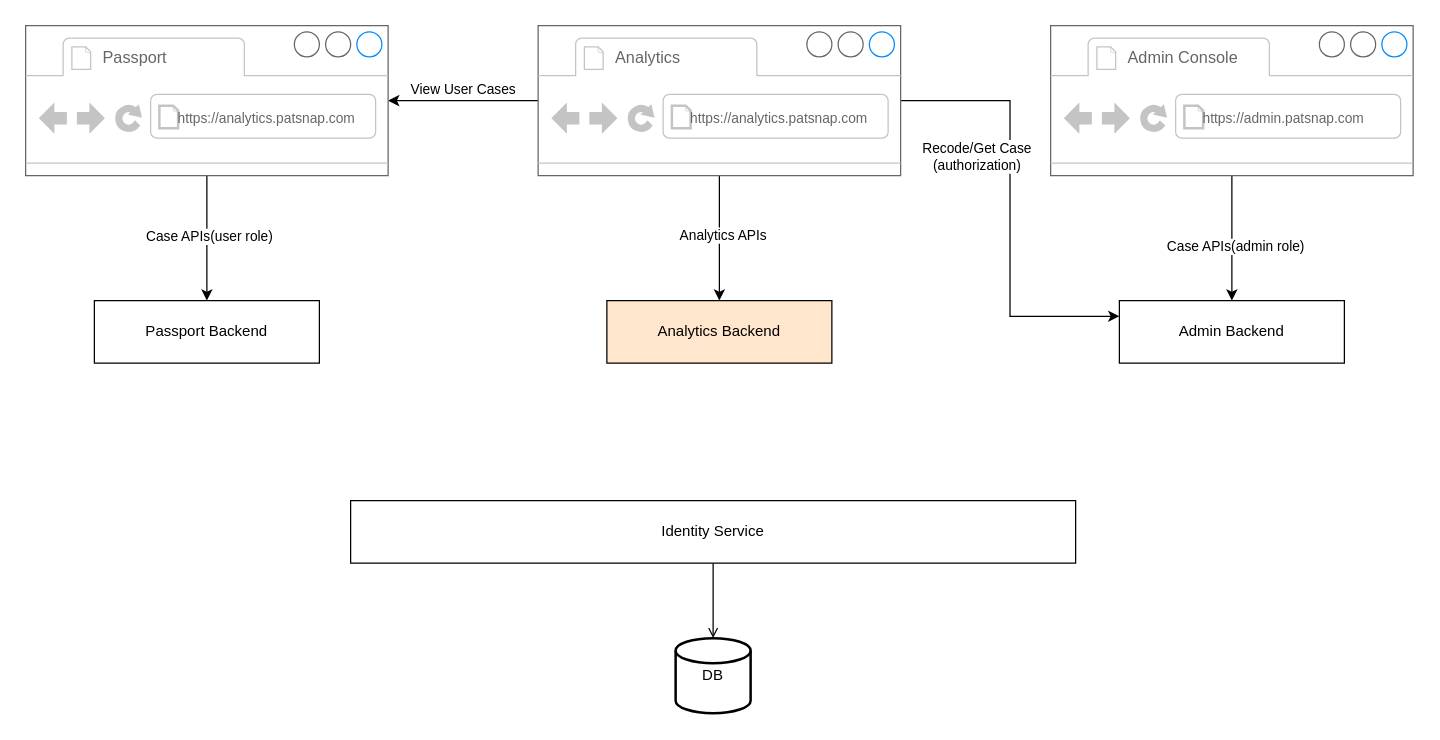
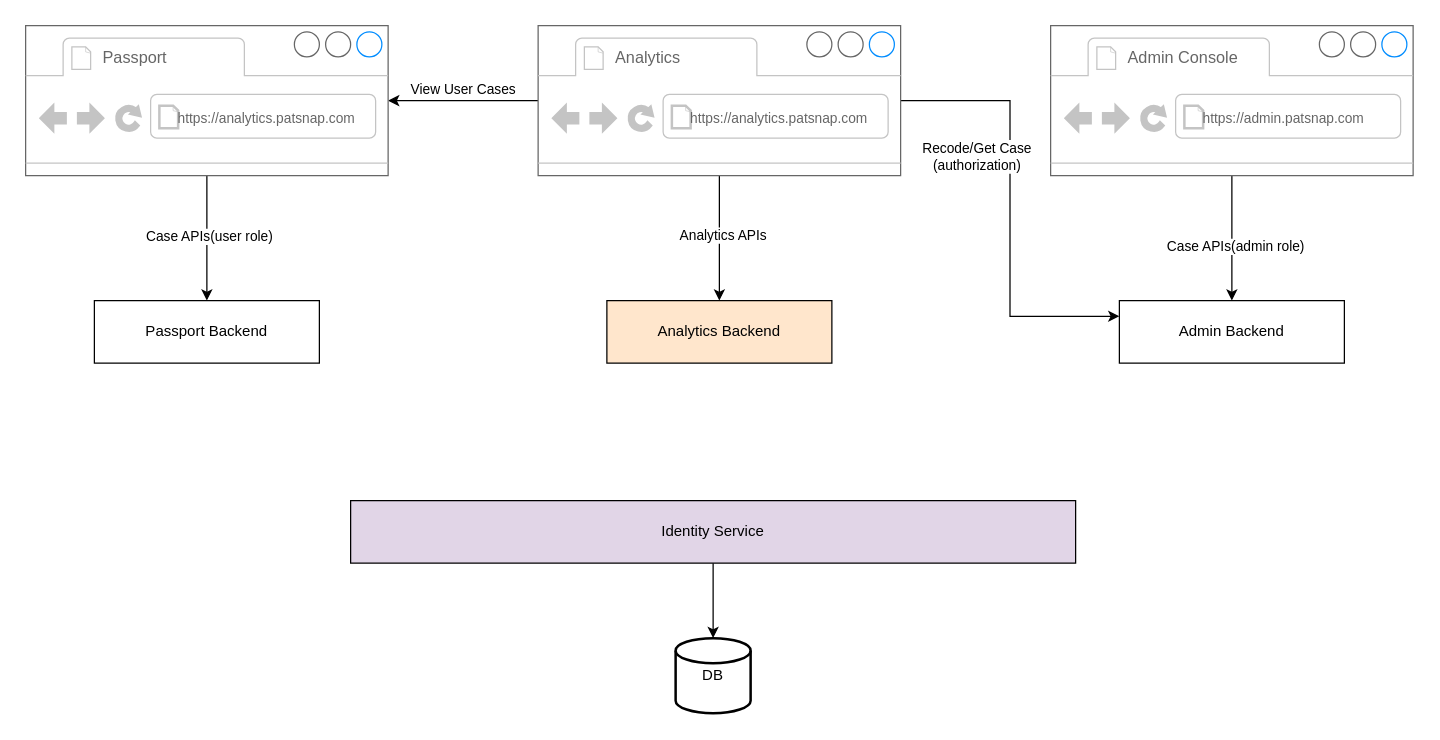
(713, 532) -> (713, 532)
(713, 630) -> (713, 628)
